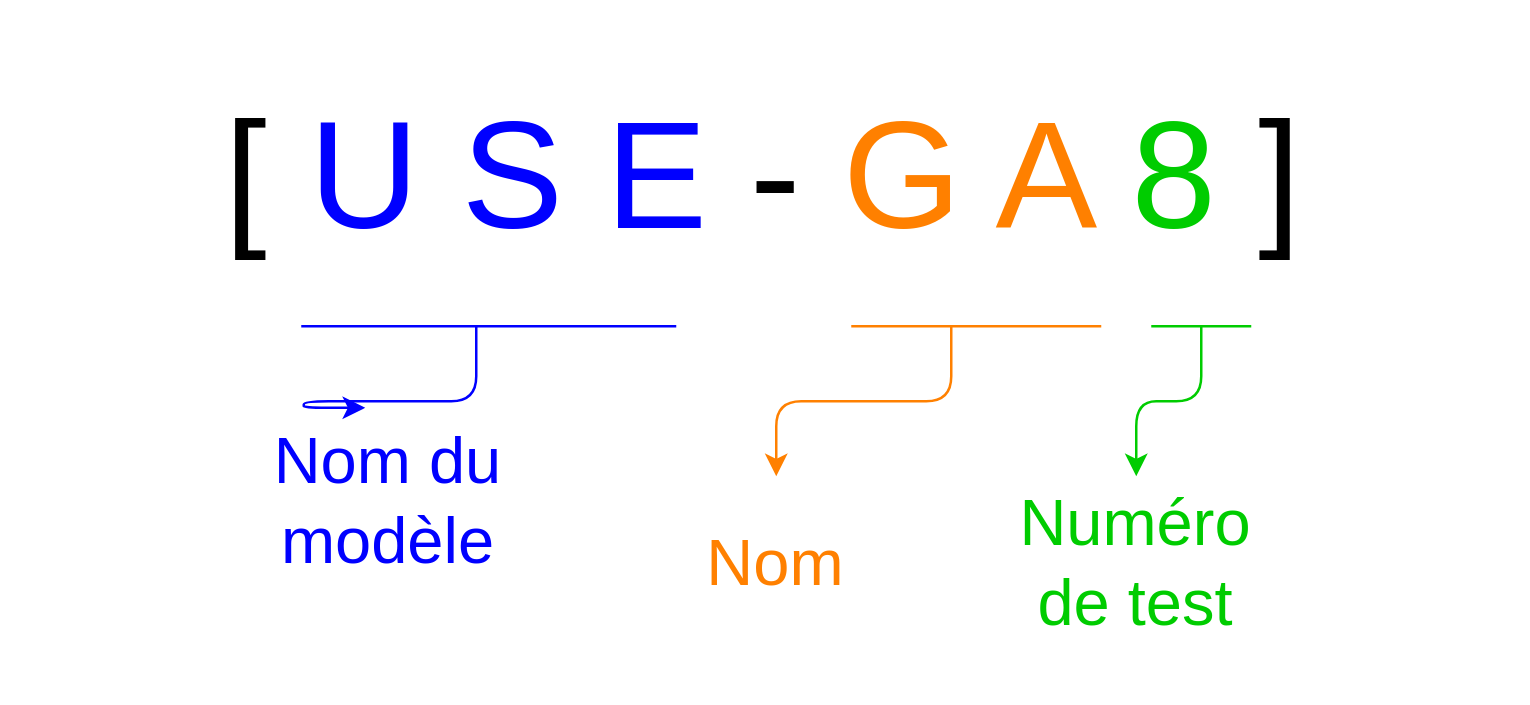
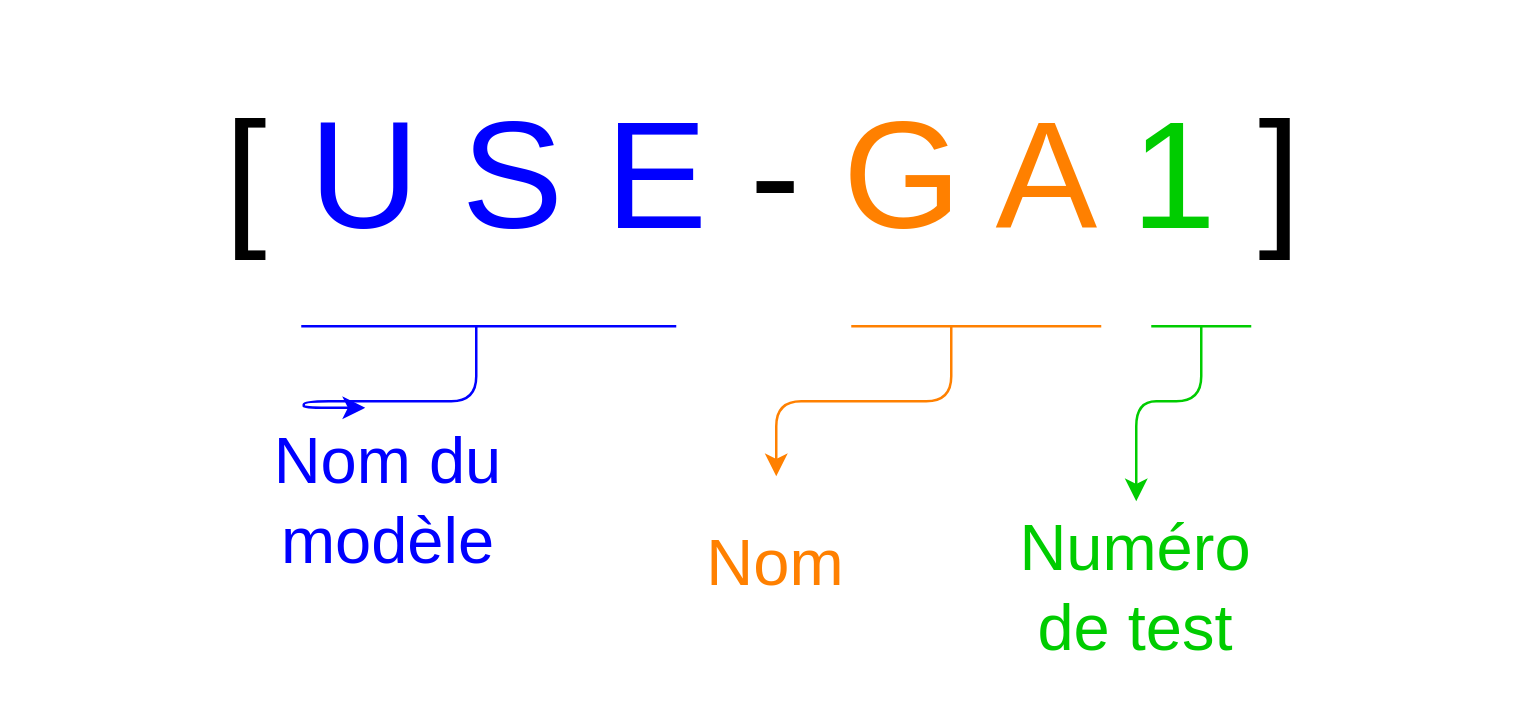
(764, 176) -> (764, 176)
(1136, 564) -> (1136, 589)
